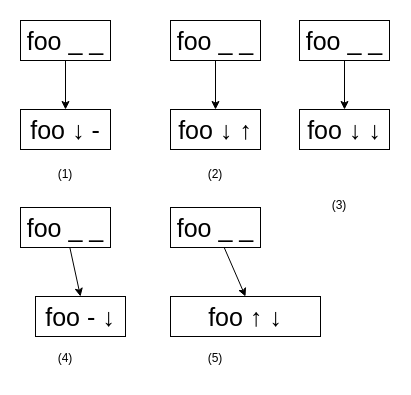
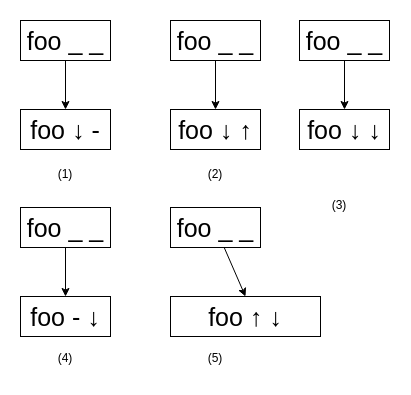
(81, 317) -> (66, 317)
